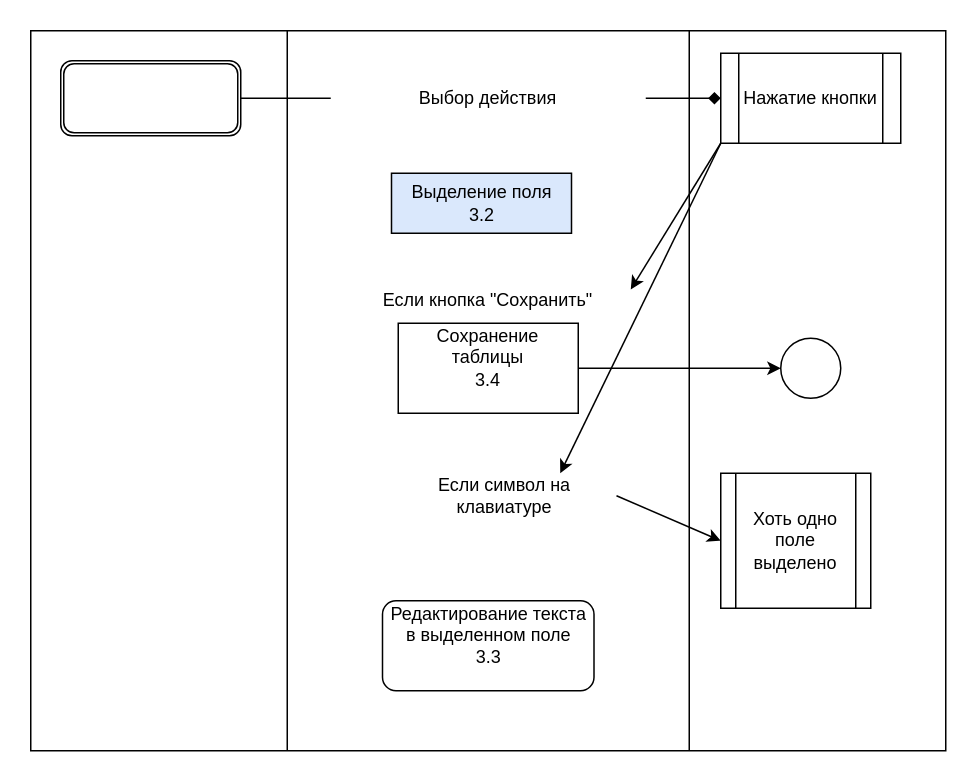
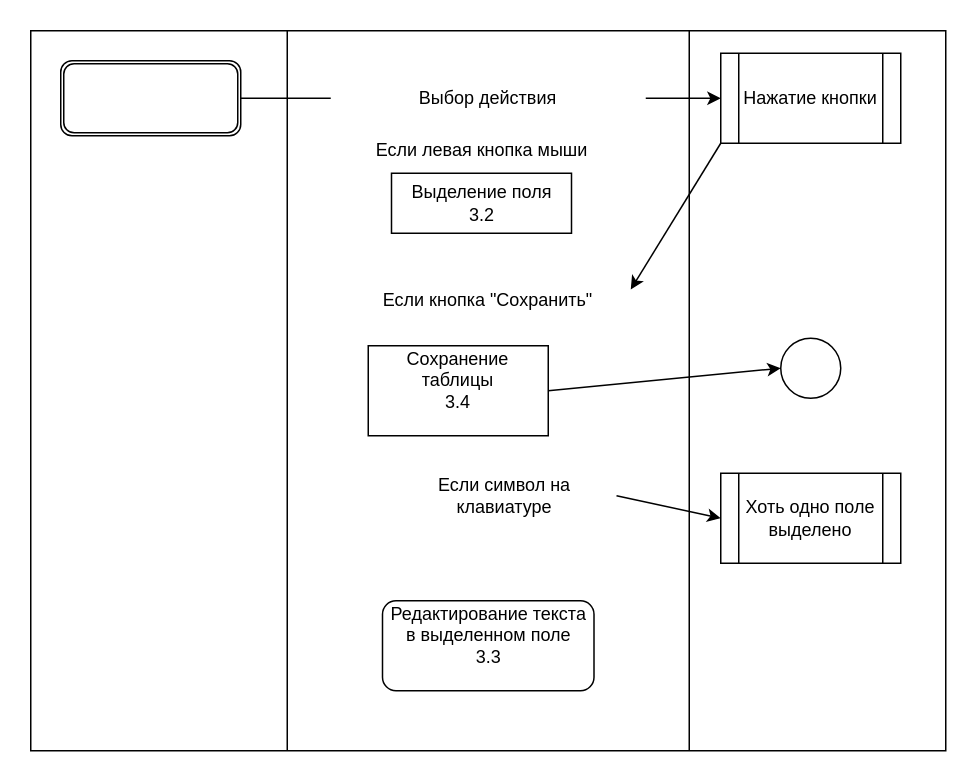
(708, 98) -> (709, 98)
none -> (482, 151)
(482, 203) -> (482, 203)
(626, 338) -> none
(488, 368) -> (458, 391)
(796, 541) -> (811, 518)
